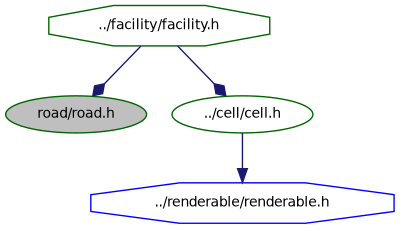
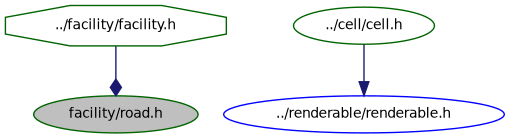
(196, 65) -> none
(76, 114) -> (116, 114)
(242, 203) -> (364, 114)
